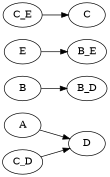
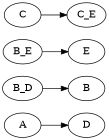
(52, 15) -> (50, 15)
(51, 52) -> (52, 52)
(51, 88) -> (52, 88)
(23, 162) -> none
